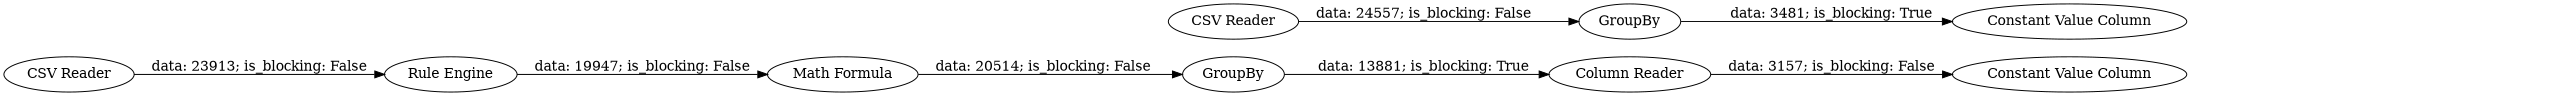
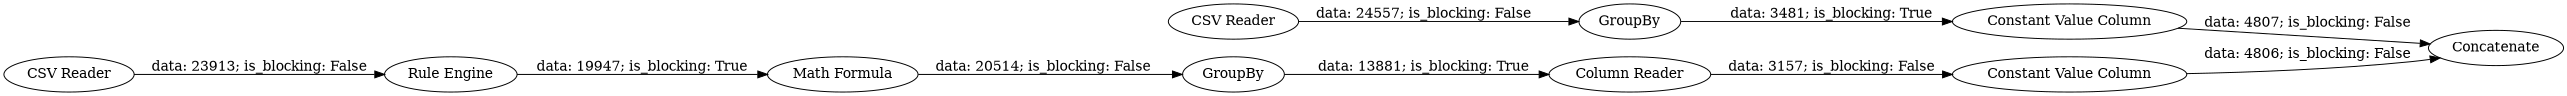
none -> (2496, 48)
(642, 67) -> (642, 67)
